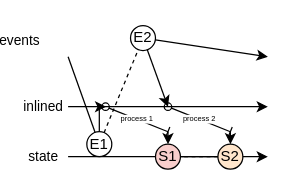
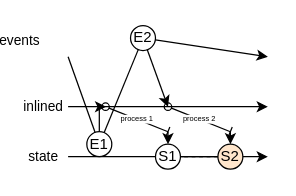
(127, 77) -> (127, 77)
(168, 157) -> (168, 157)
